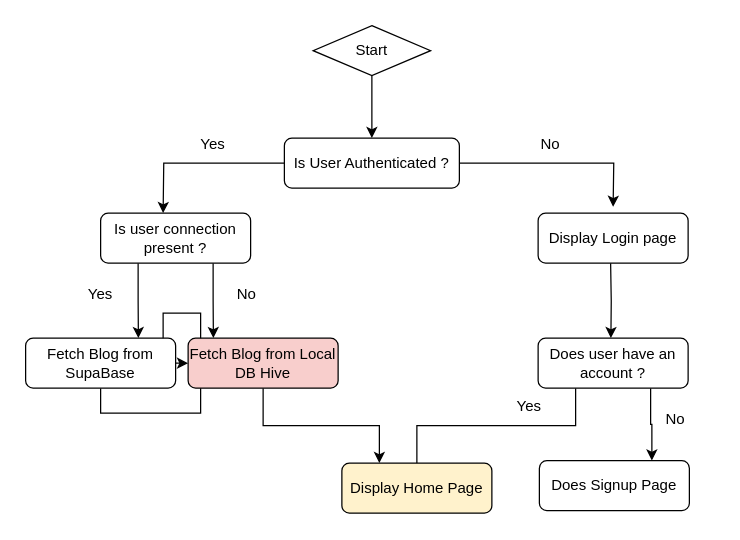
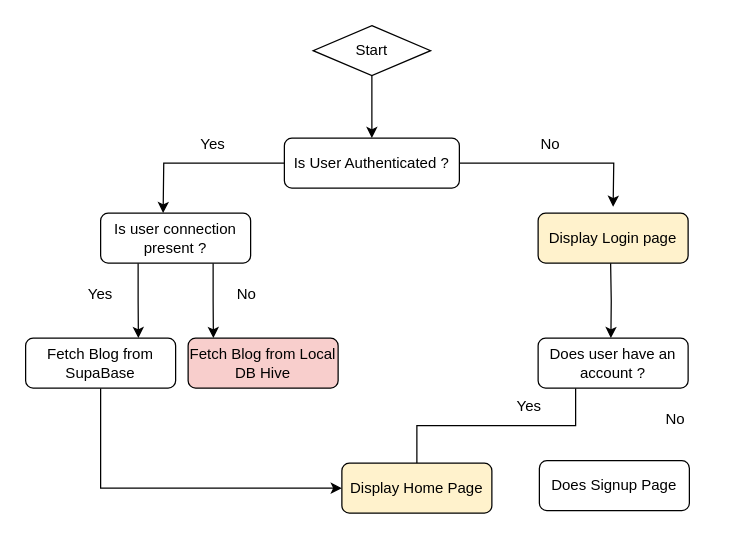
(613, 238) -> (613, 238)
(162, 413) -> (178, 488)
(651, 420) -> none
(317, 426) -> none
